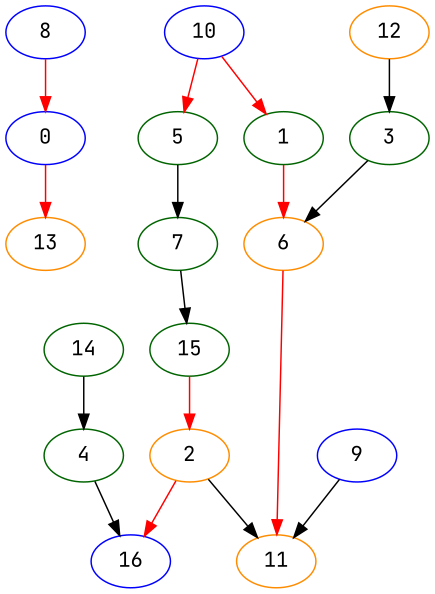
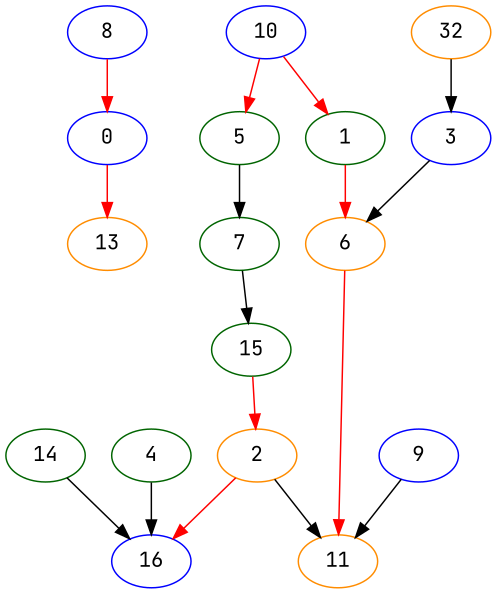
(389, 32) -> (451, 32)
(389, 138) -> (451, 138)
(84, 395) -> (93, 503)
